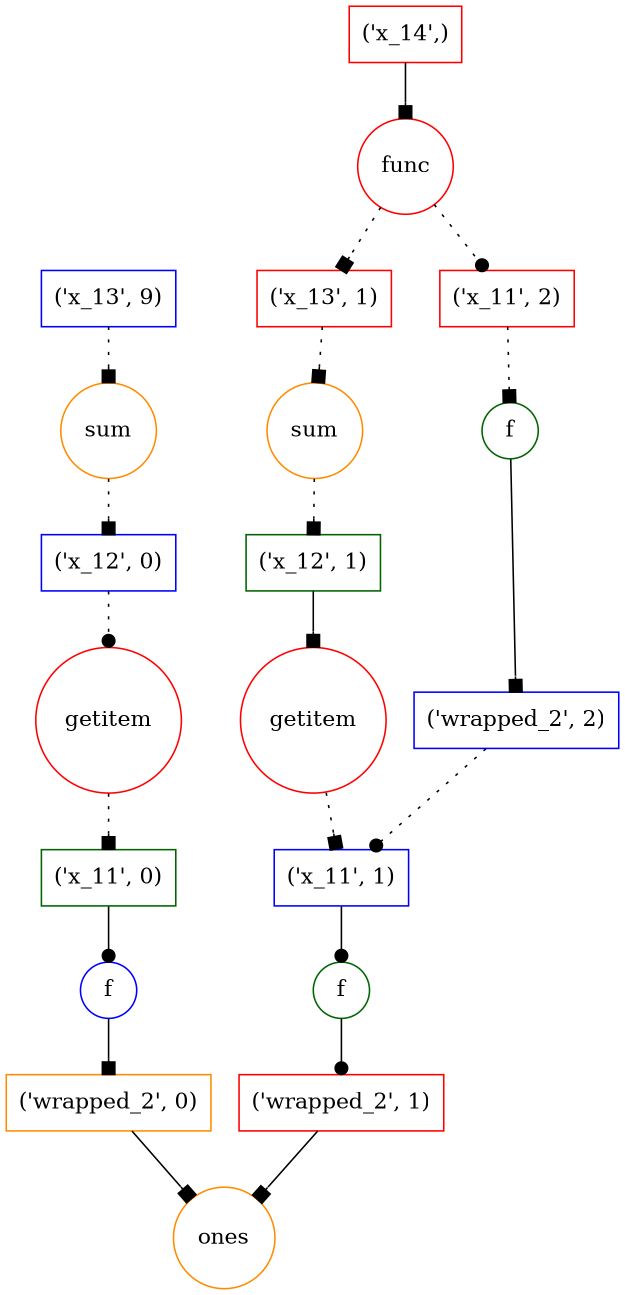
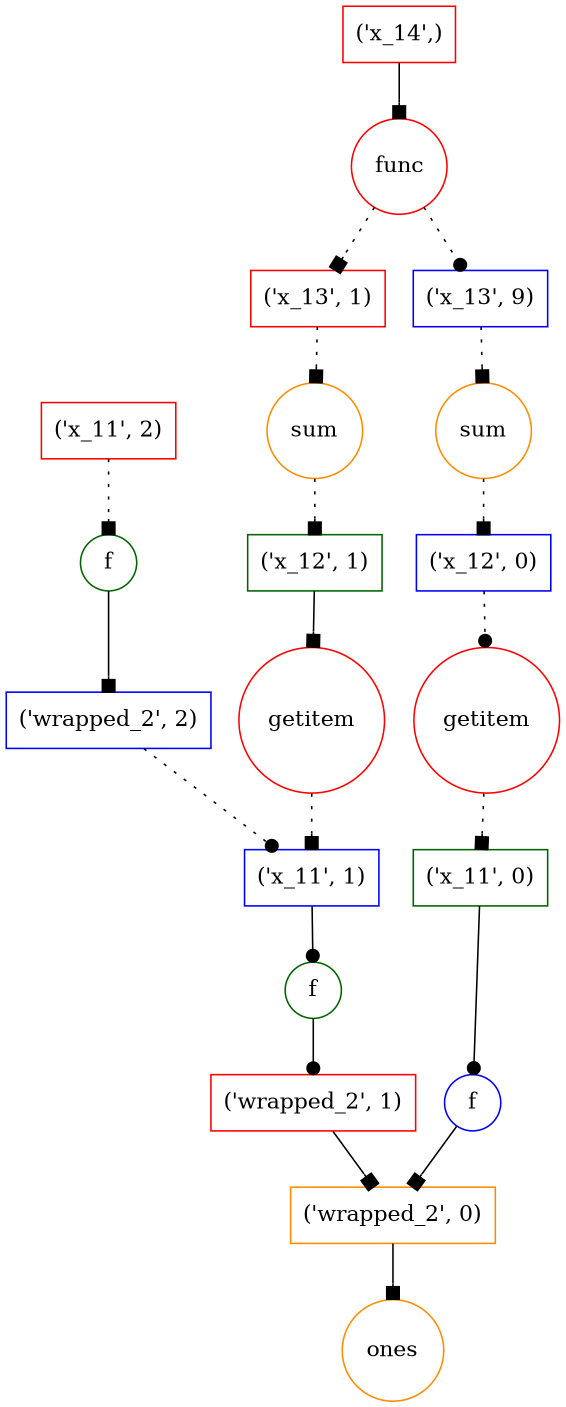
(456, 233) -> (440, 233)
(293, 1159) -> (349, 1153)
